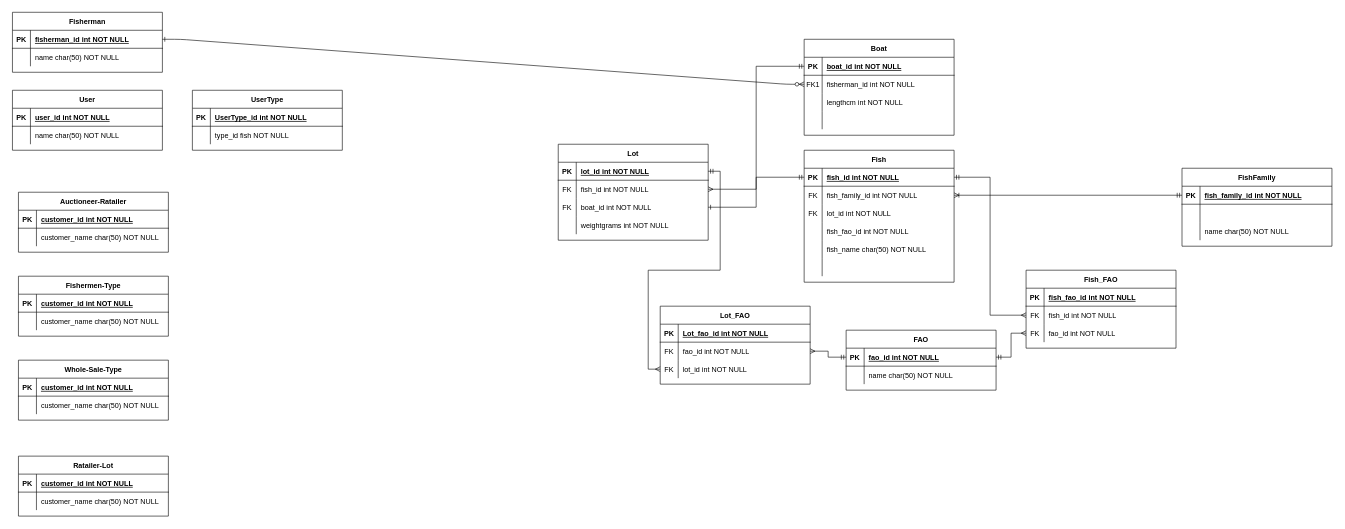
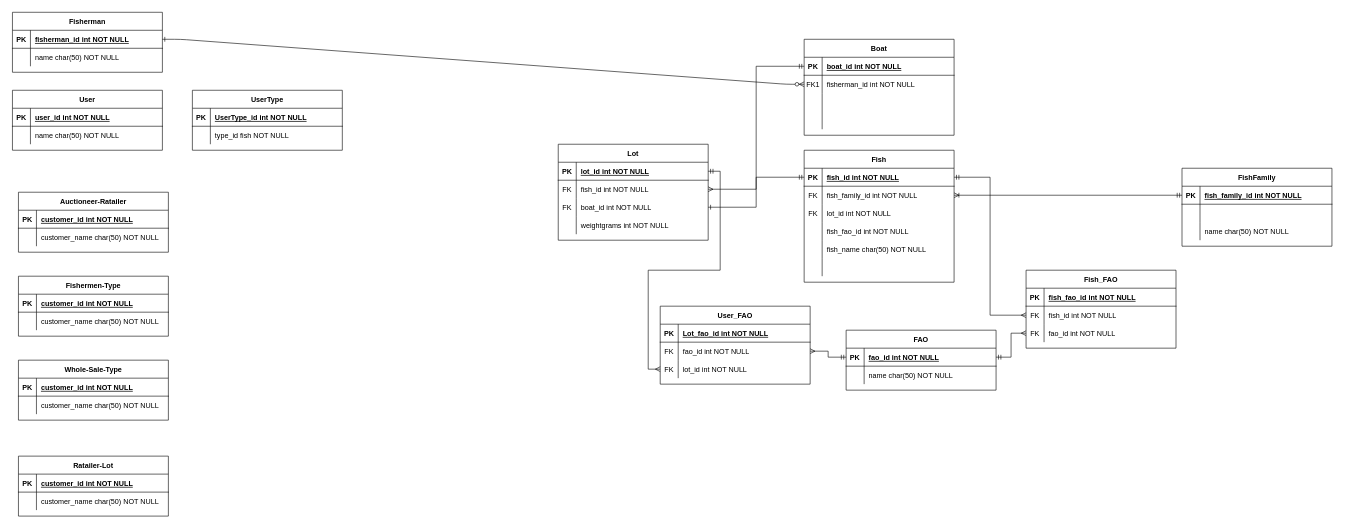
(888, 102) -> none
(735, 316) -> (735, 316)
